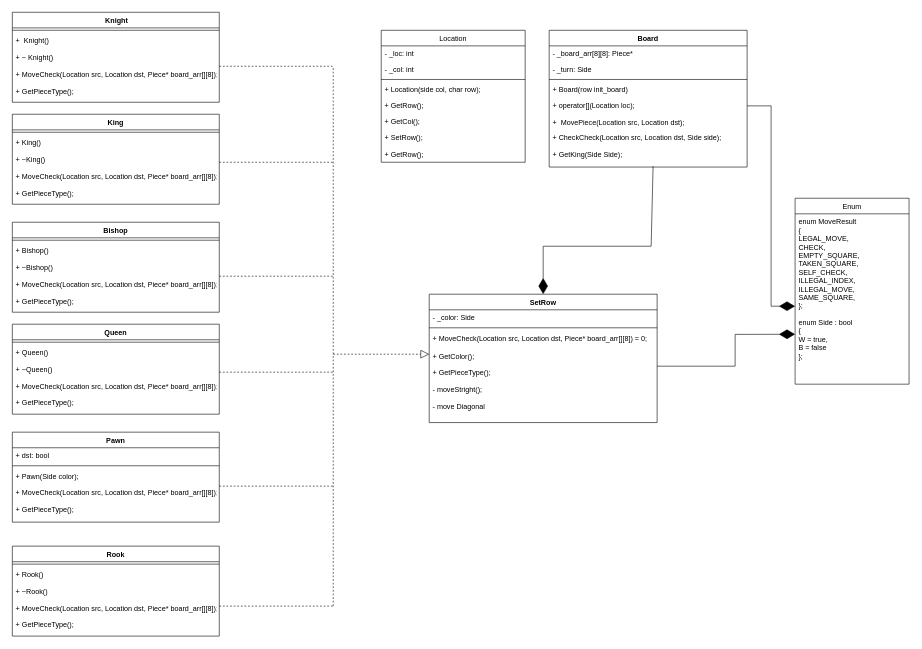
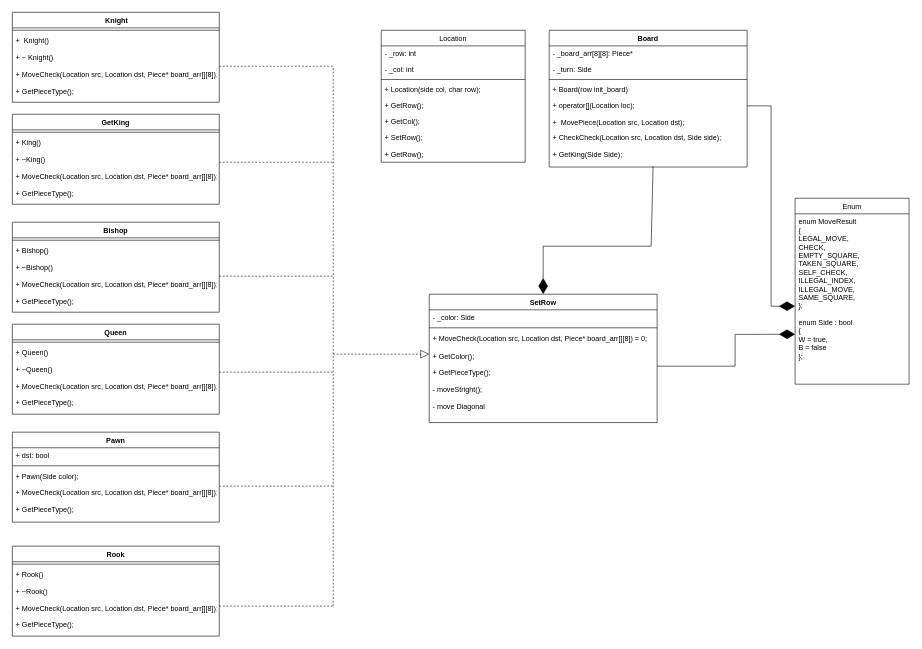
(402, 54) -> (403, 54)
(116, 122) -> (116, 122)
